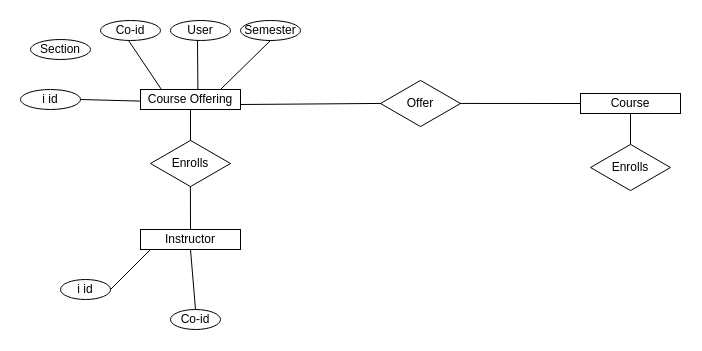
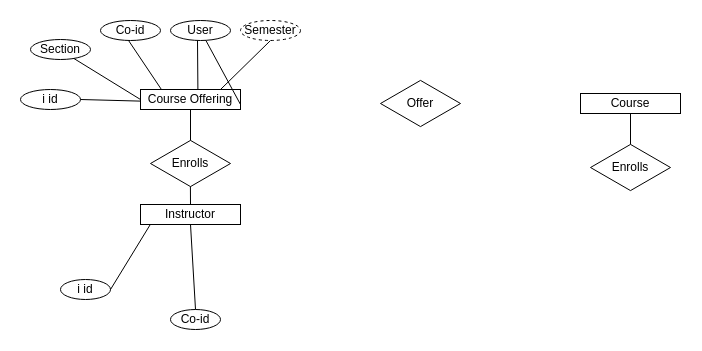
(271, 31) -> (271, 31)
none -> (107, 79)
(520, 103) -> none
(311, 104) -> (223, 72)
(191, 240) -> (191, 215)
